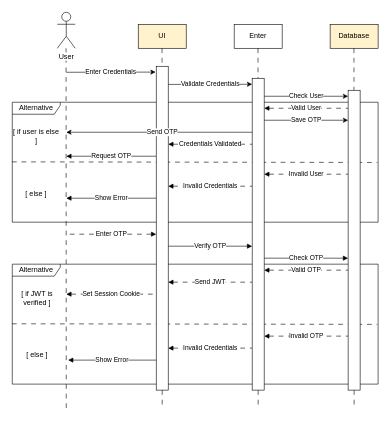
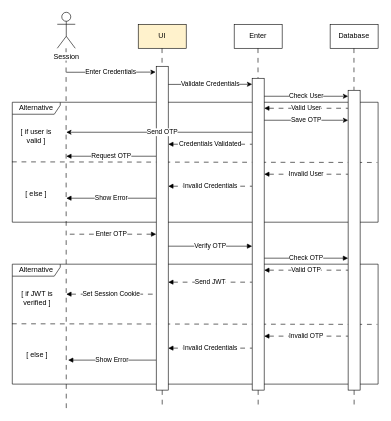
(354, 36) -> (354, 36)
(67, 57) -> (67, 57)
(36, 137) -> (36, 137)
